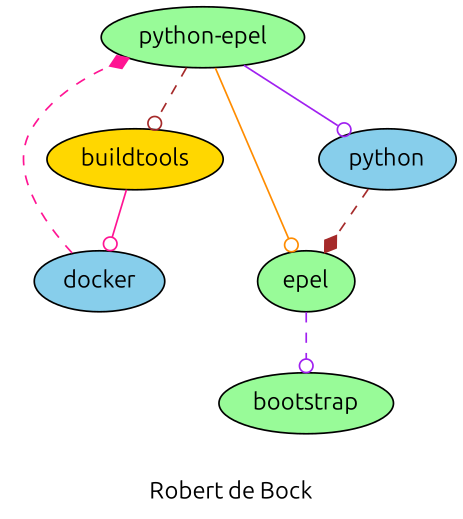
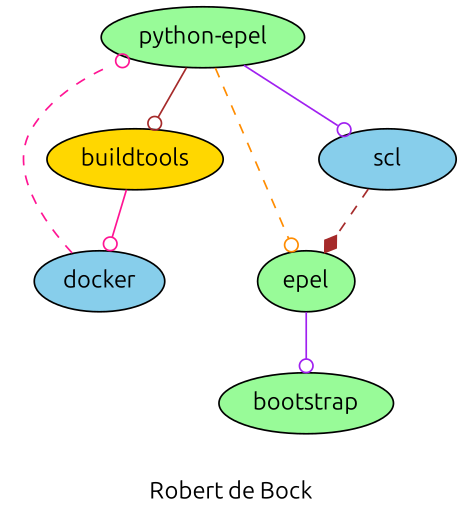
(172, 92) -> (172, 92)
(25, 147) -> (25, 147)
(252, 153) -> (252, 153)
(388, 159) -> (388, 159)
(306, 336) -> (306, 336)
